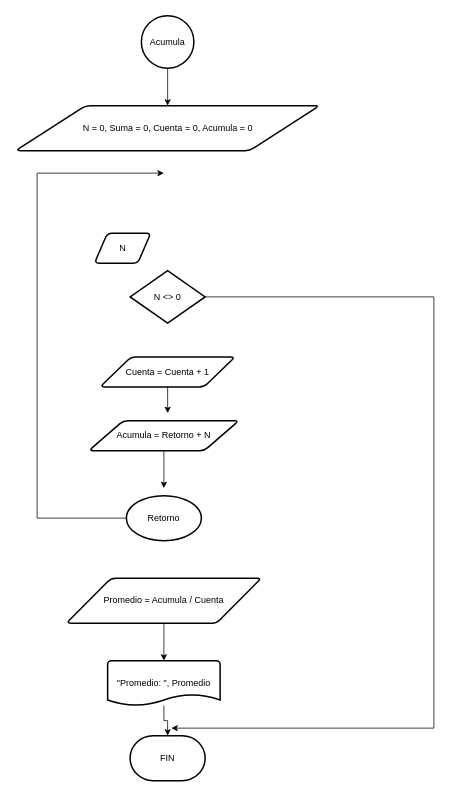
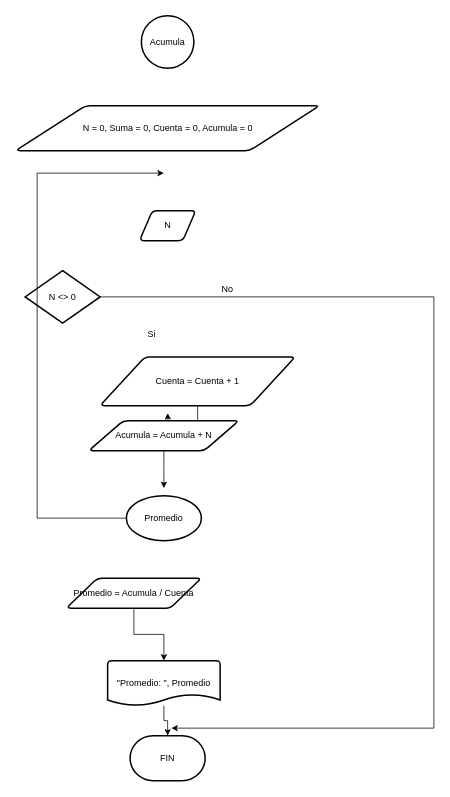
(168, 84) -> none
(123, 248) -> (168, 225)
none -> (228, 289)
(168, 297) -> (63, 297)
none -> (152, 334)
(168, 372) -> (198, 381)
(164, 435) -> (164, 435)
(164, 518) -> (164, 518)
(164, 600) -> (134, 593)
